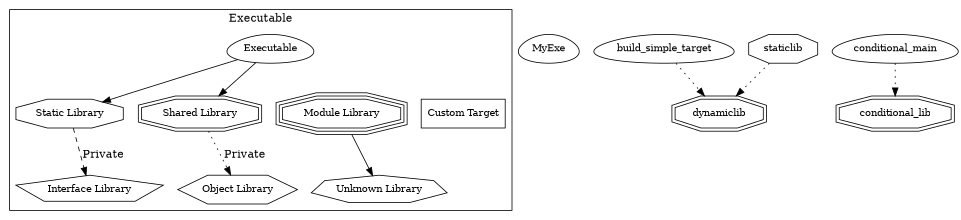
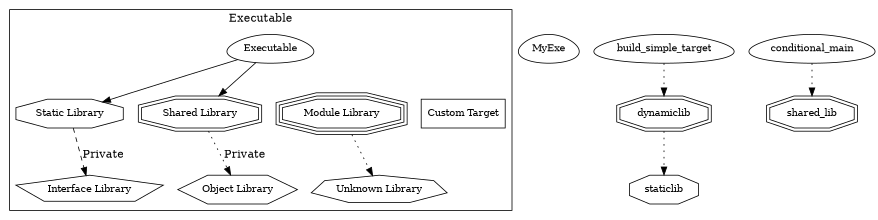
(756, 77) -> (664, 149)
(895, 114) -> (812, 114)
(360, 152) -> (360, 152)
